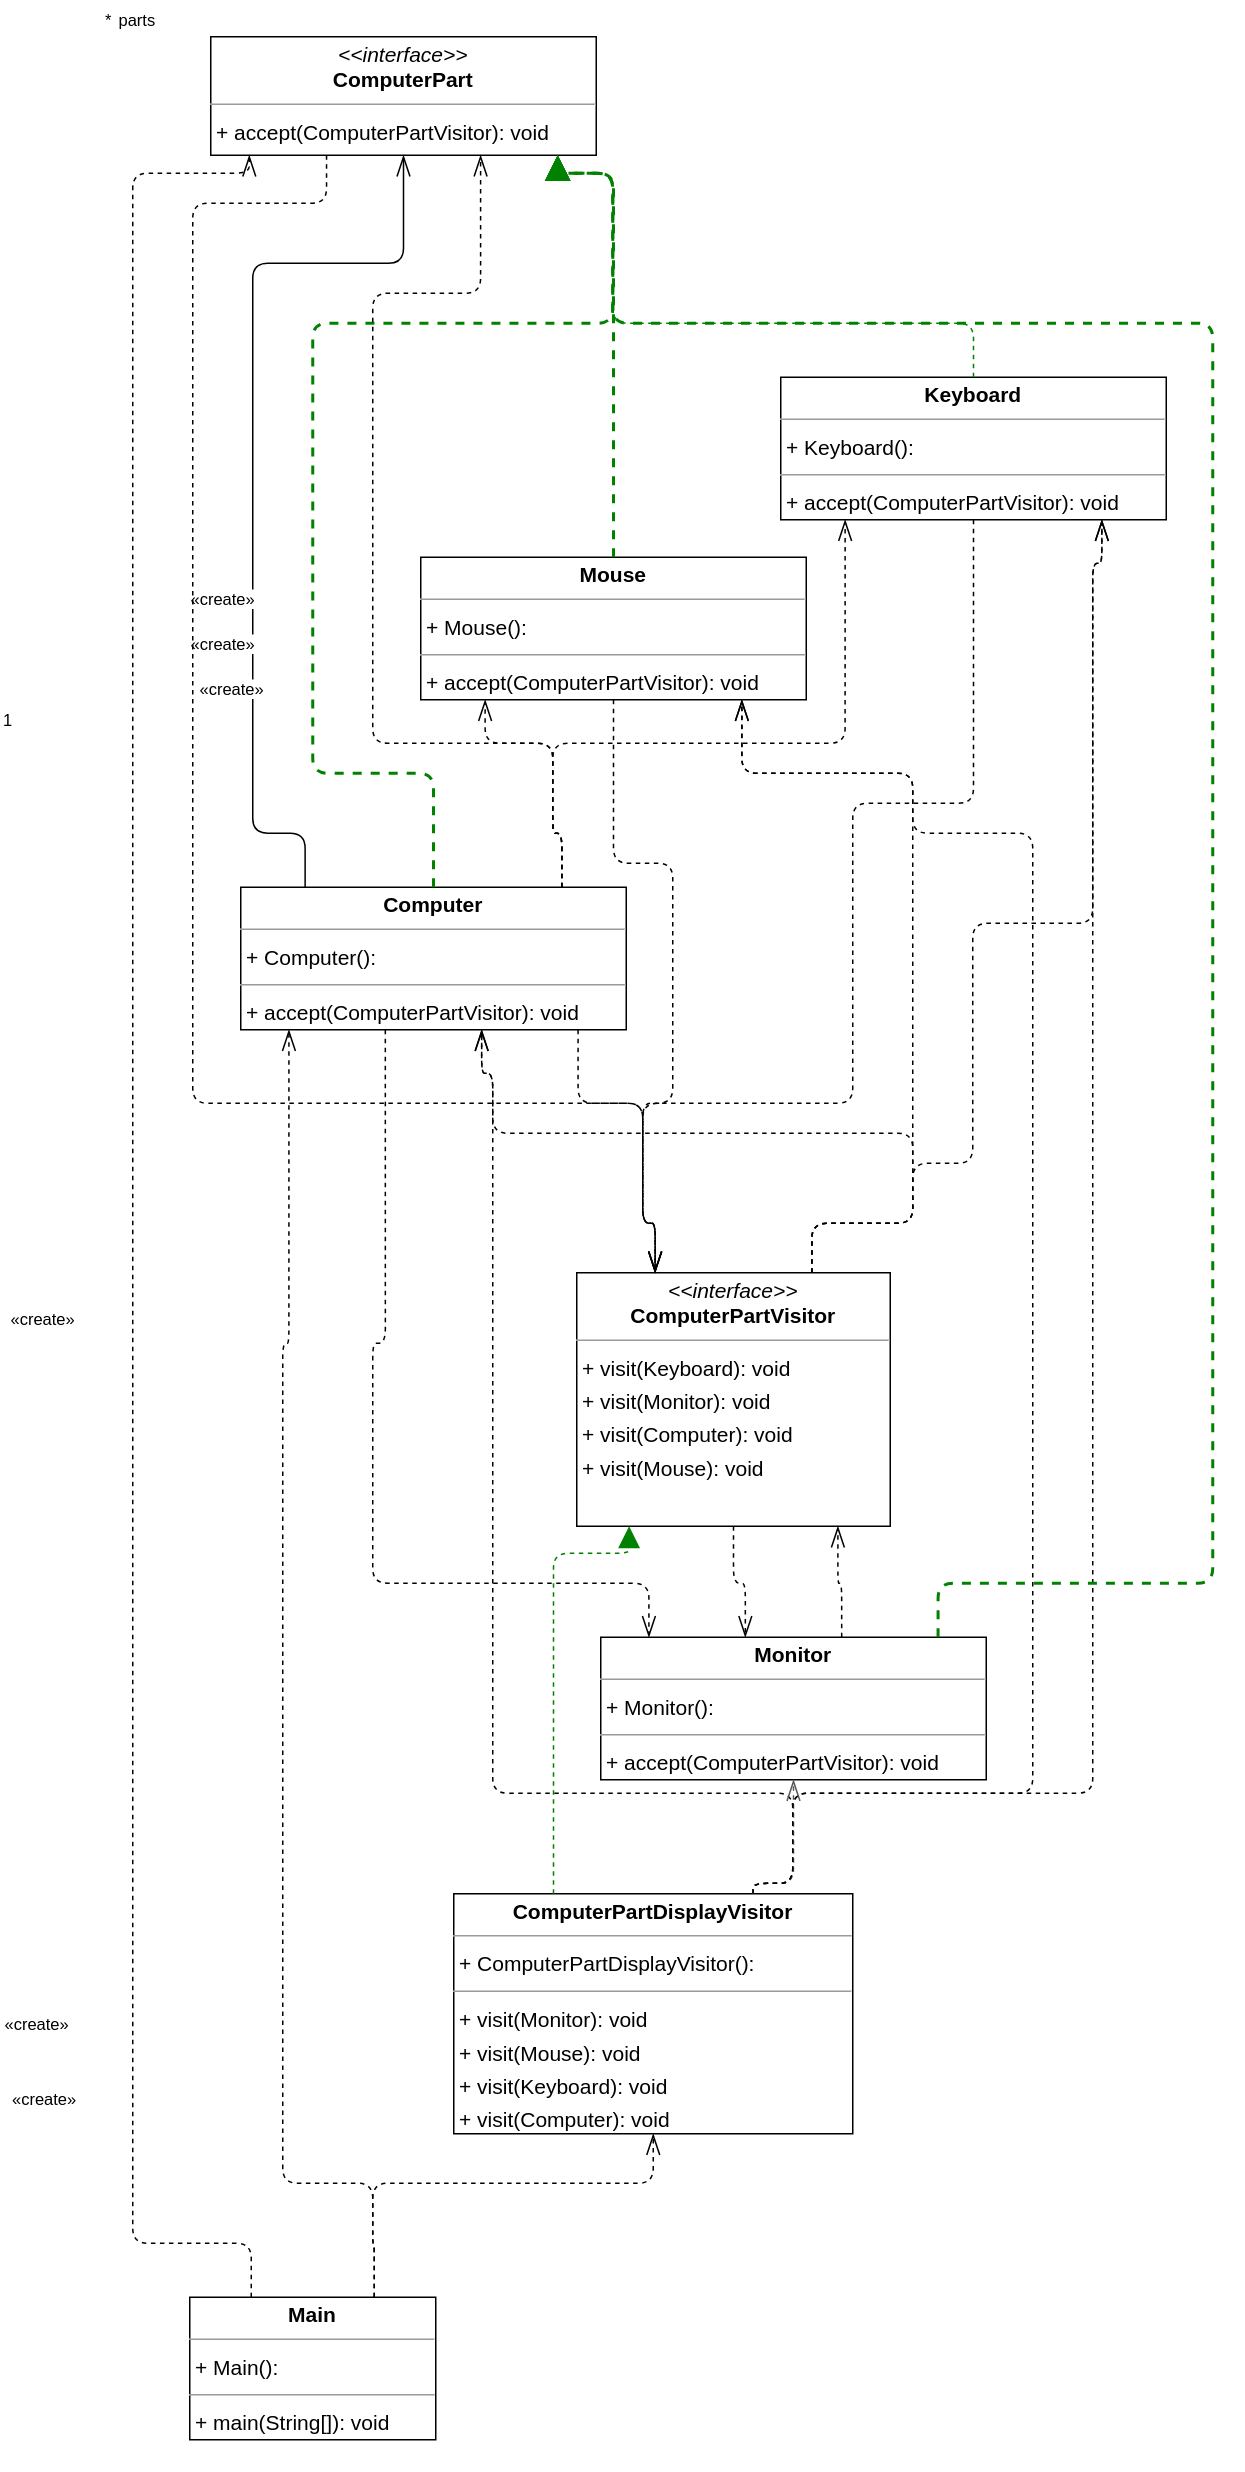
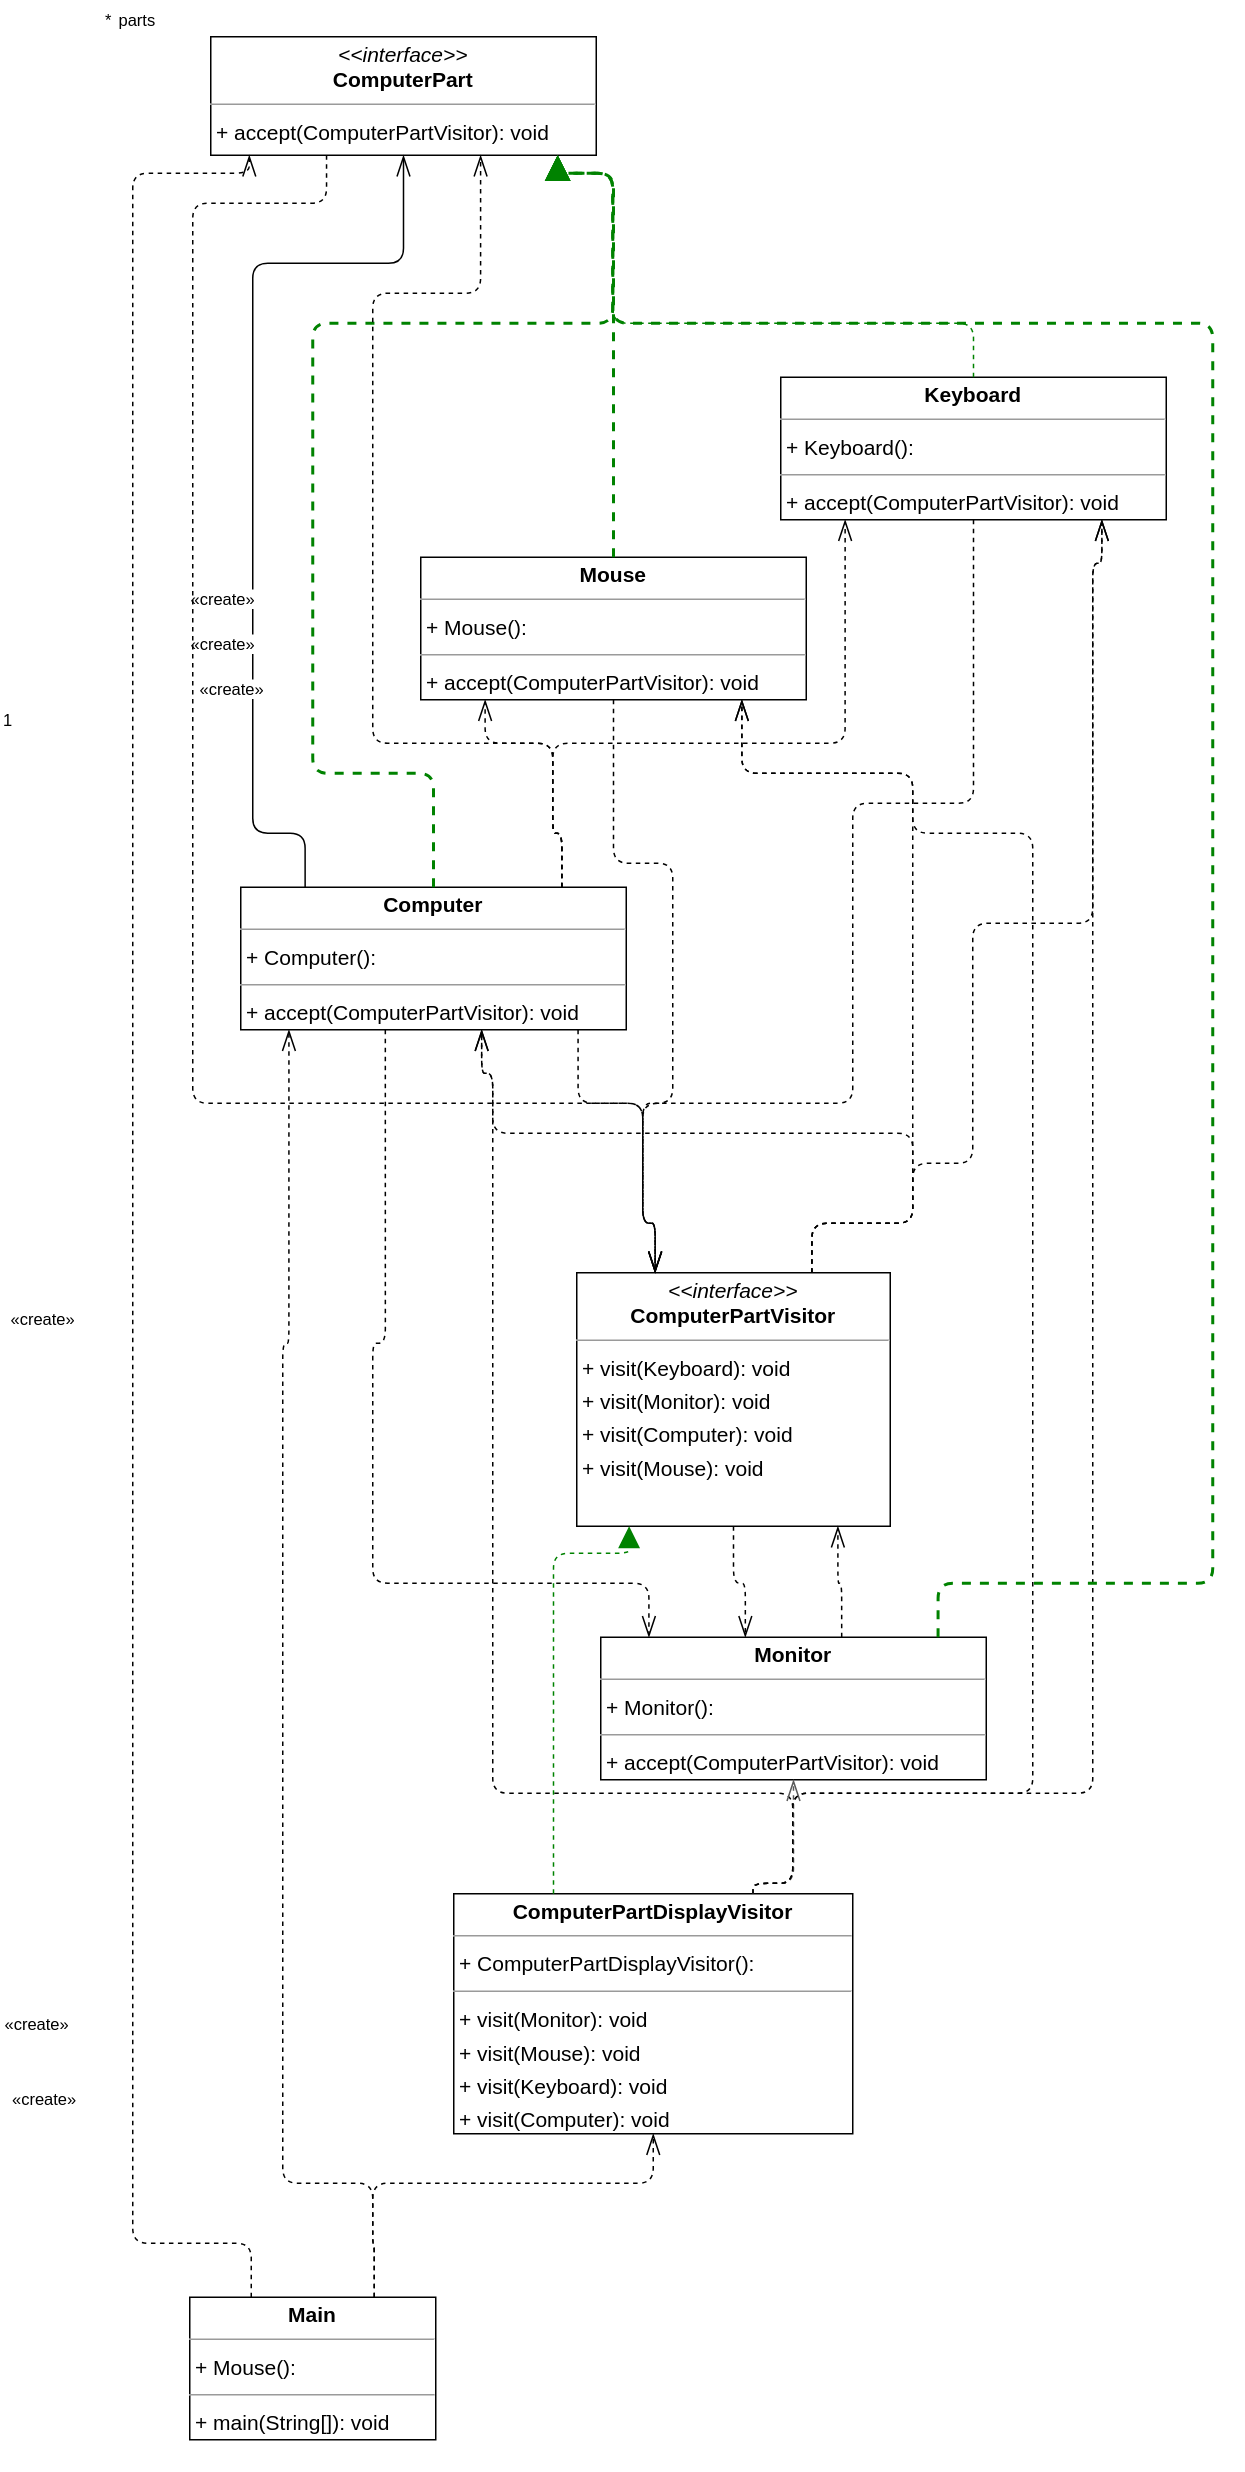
(303, 2335) -> (303, 2335)
